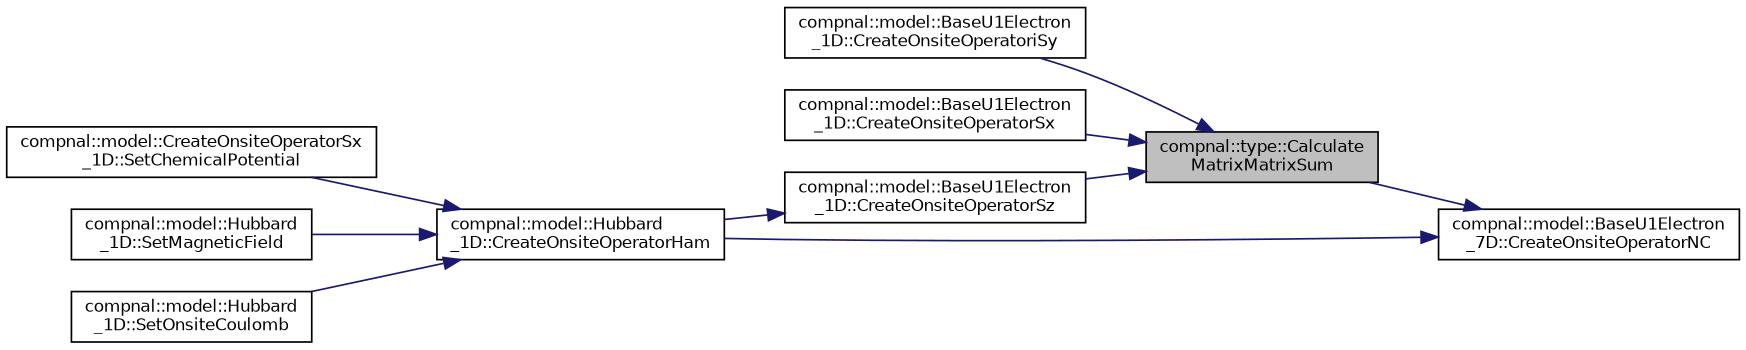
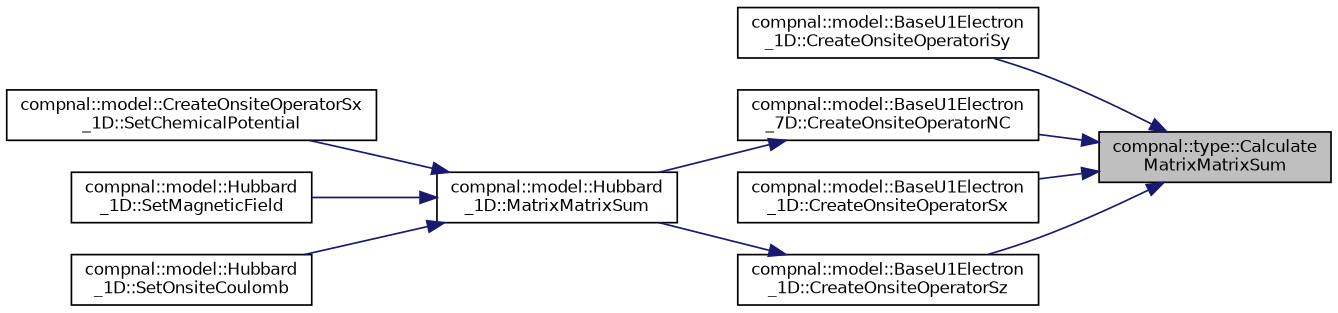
(1417, 194) -> (1060, 137)
(581, 234) -> (557, 197)
